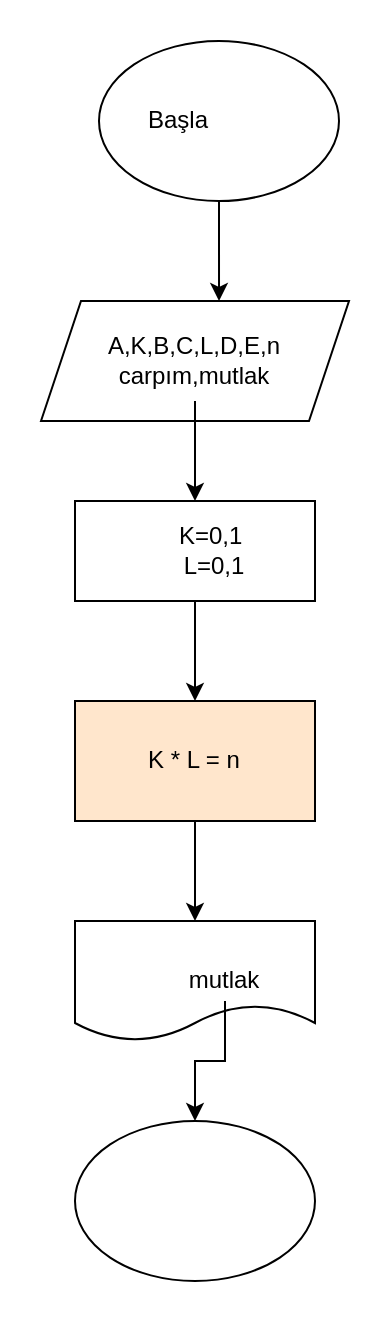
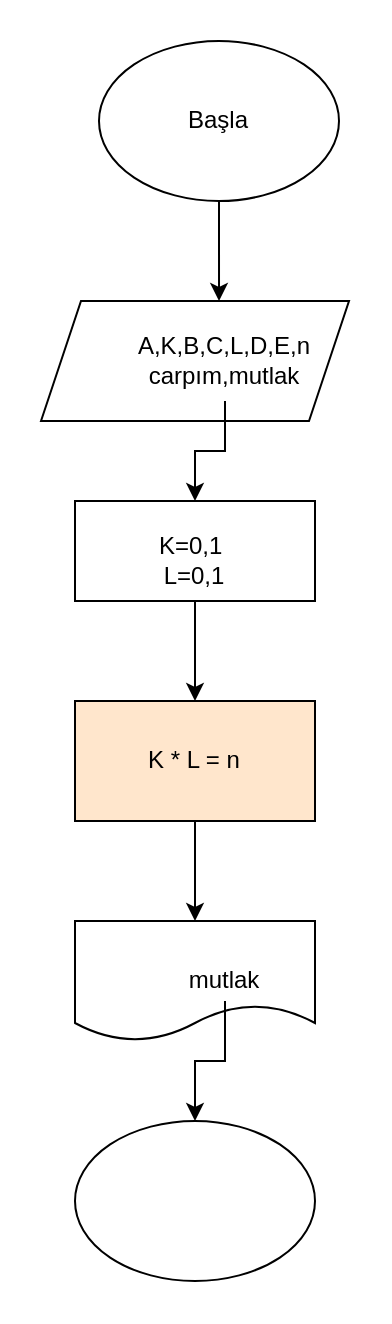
(179, 121) -> (219, 121)
(195, 361) -> (225, 361)
(215, 551) -> (195, 561)
